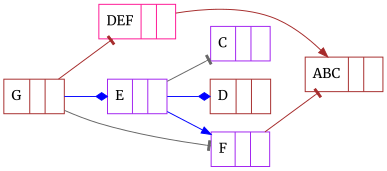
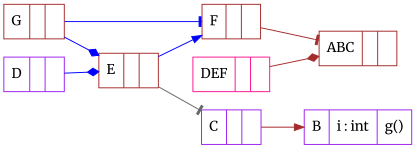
(254, 12) -> (289, 63)
(84, 61) -> none
(137, 96) -> (129, 71)
(183, 96) -> (76, 73)
(240, 96) -> (34, 74)
none -> (358, 127)
(134, 132) -> (131, 22)
(240, 149) -> (231, 22)
